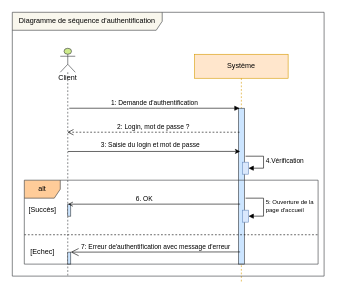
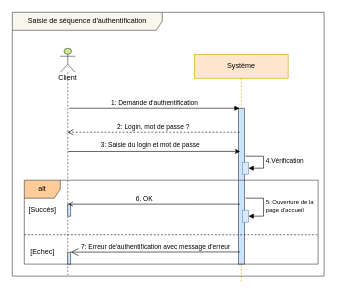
(87, 21) -> (87, 21)
